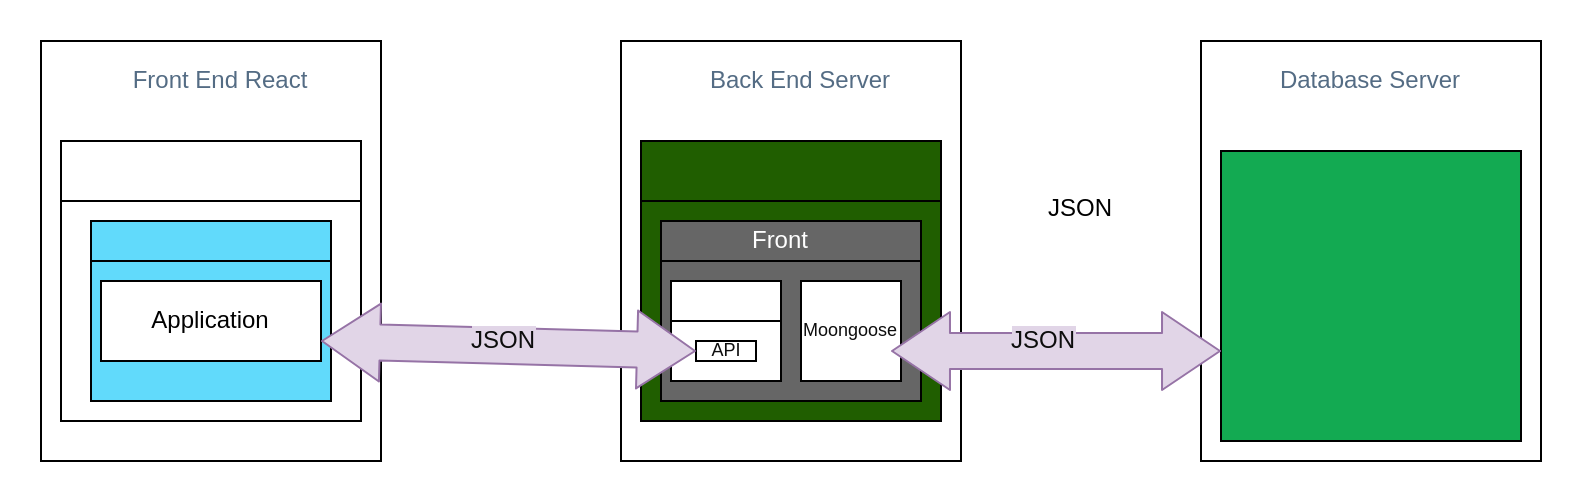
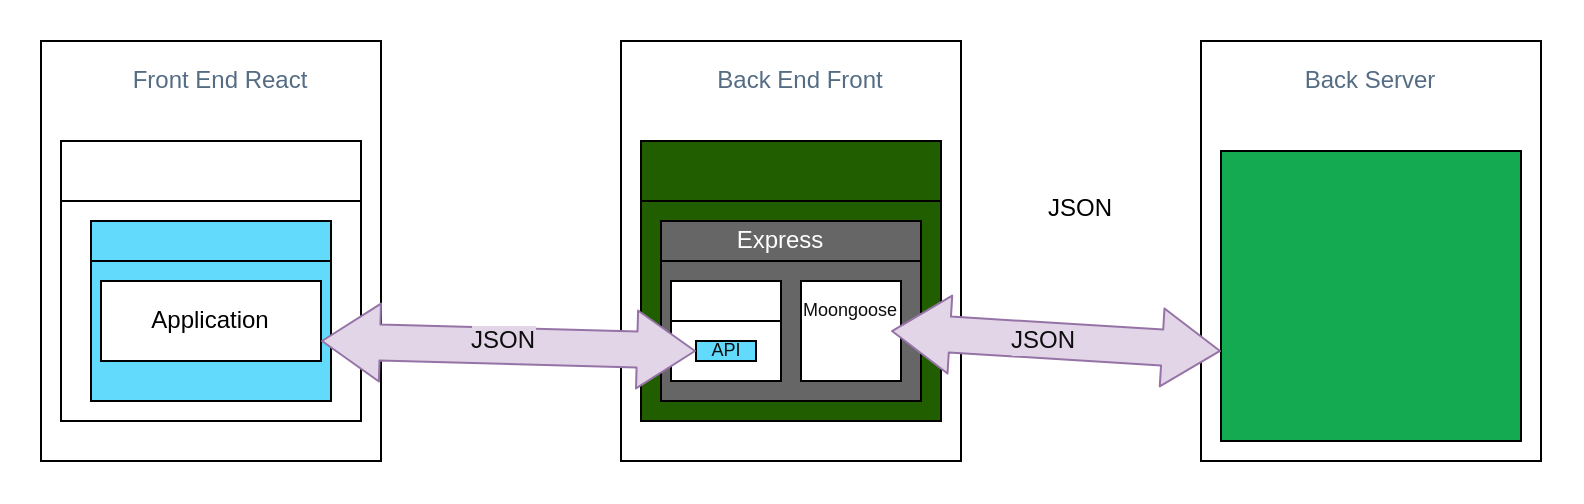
(801, 81) -> (801, 81)
(1371, 81) -> (1371, 81)
(781, 241) -> (781, 241)
(851, 331) -> (851, 311)
(726, 351) -> (726, 351)
